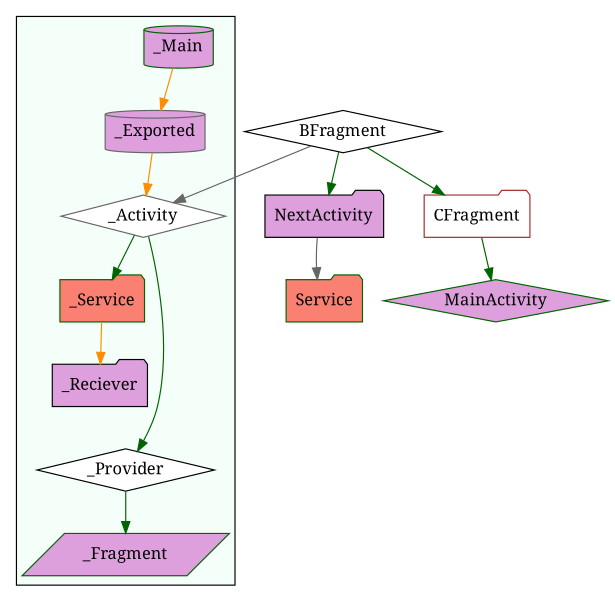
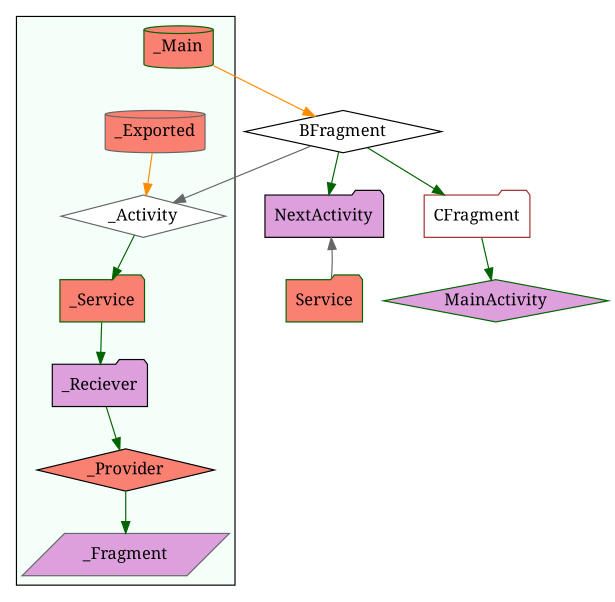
(179, 47) -> (179, 47)
(168, 84) -> (259, 88)
(155, 132) -> (155, 132)
(316, 253) -> (332, 265)
(101, 337) -> (101, 337)
(163, 340) -> (111, 423)
(126, 470) -> (126, 470)
(126, 555) -> (126, 555)
